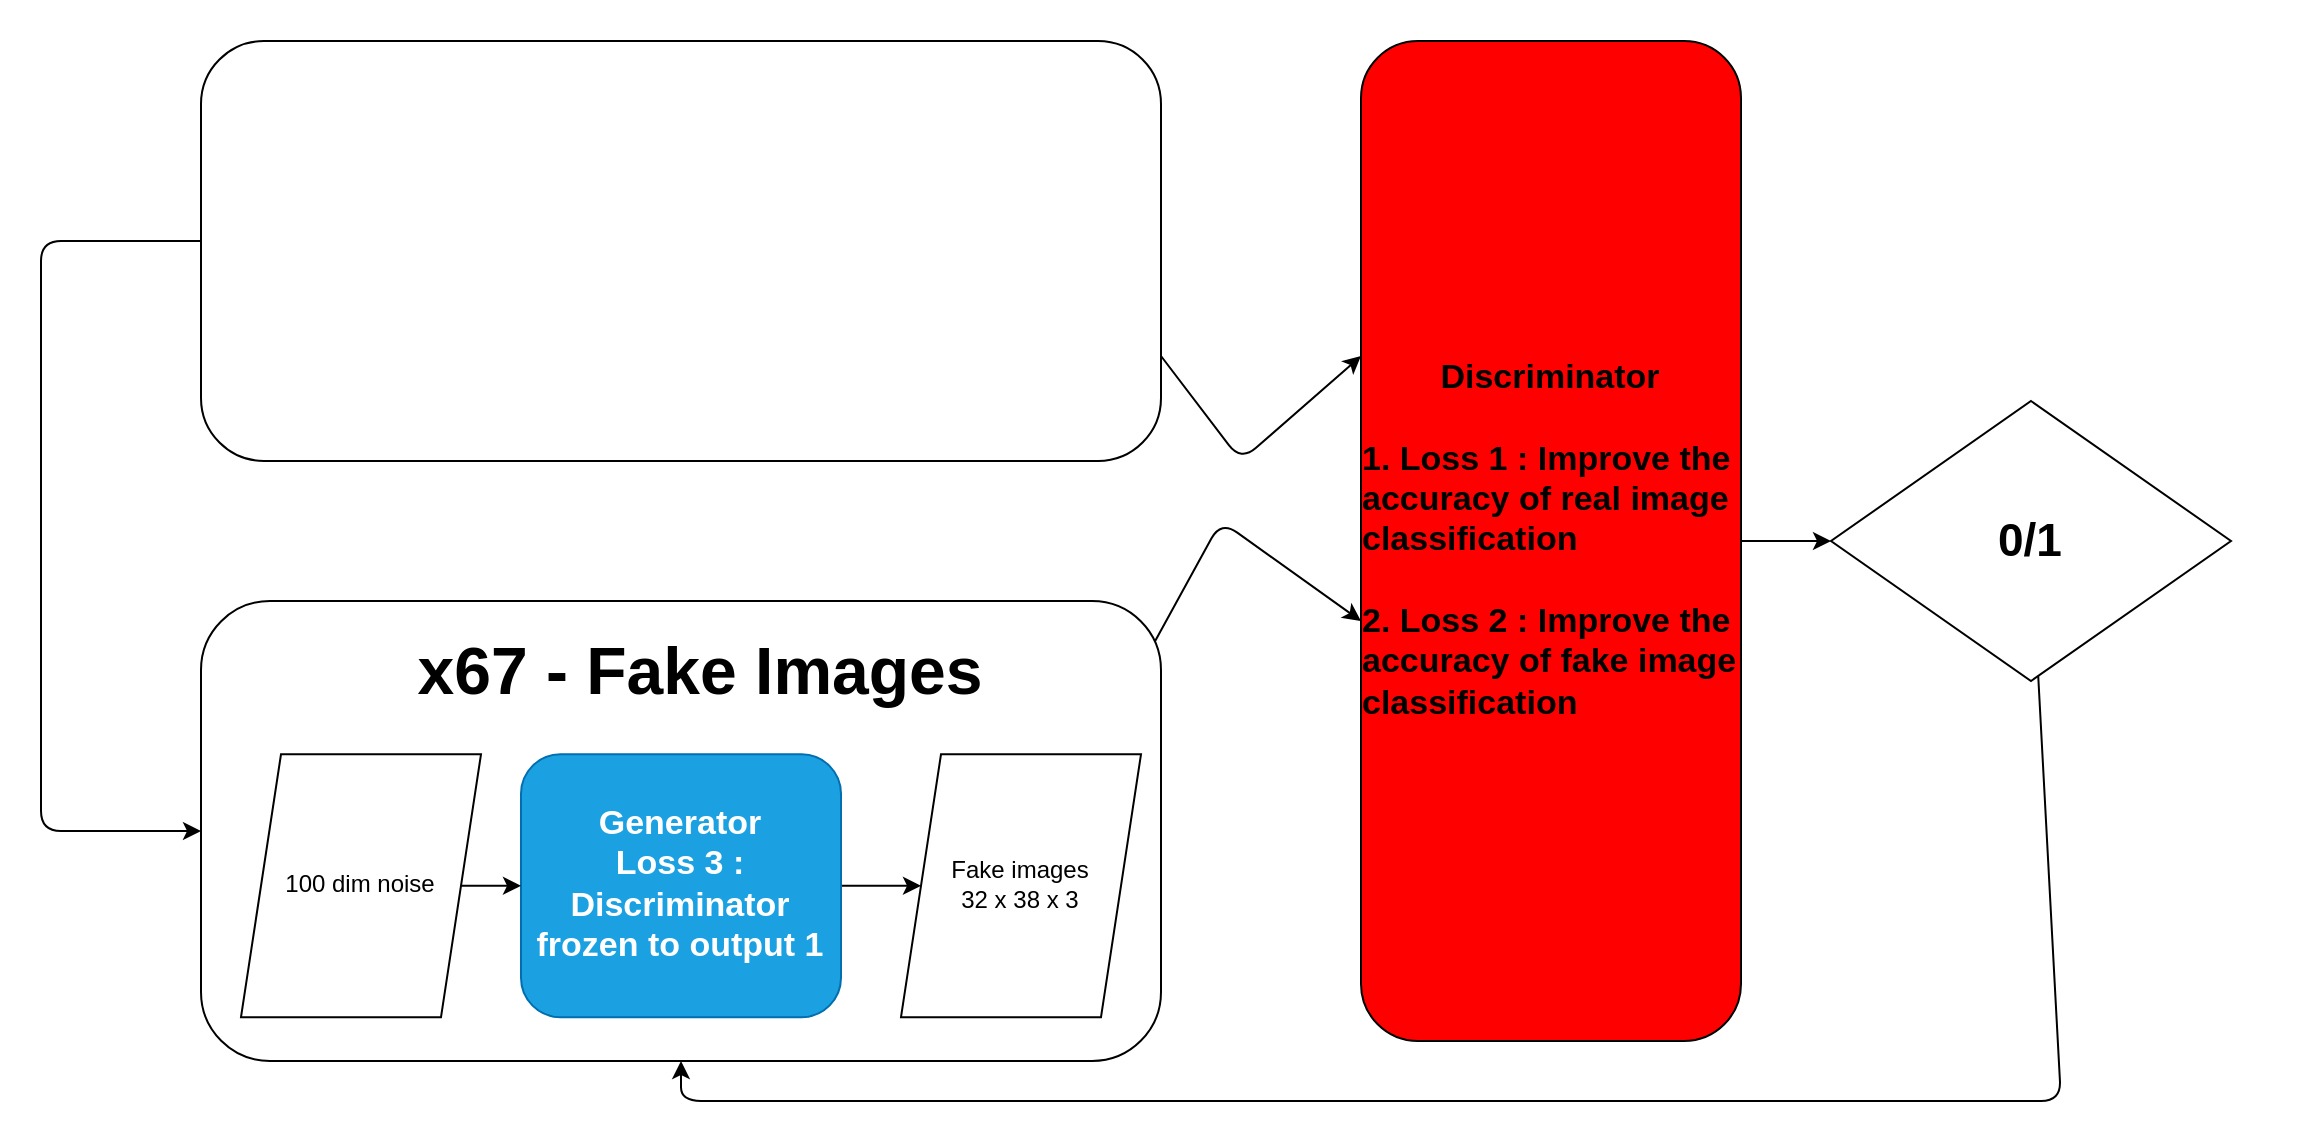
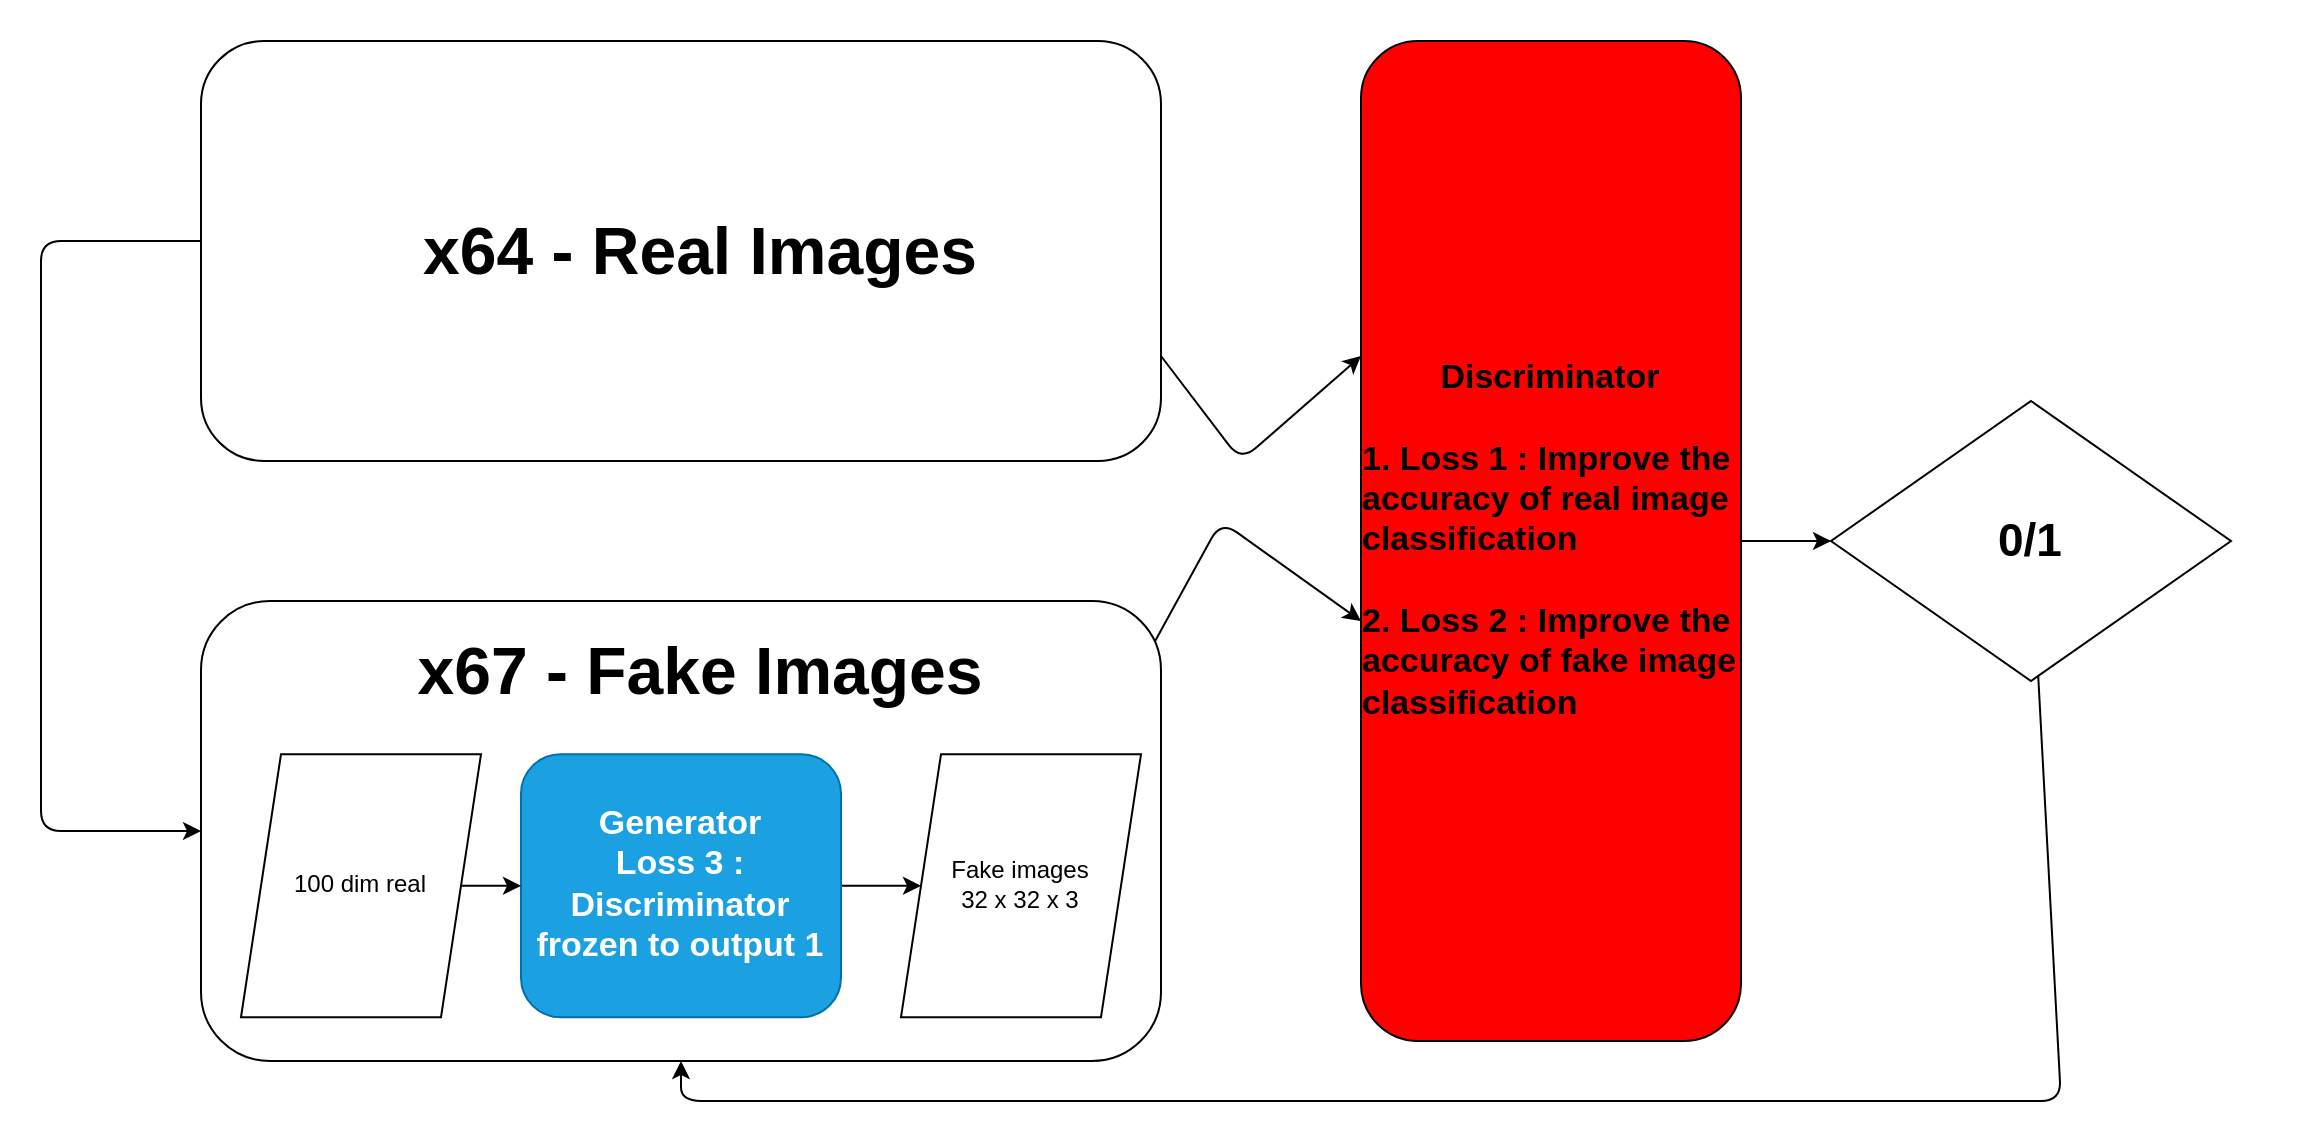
none -> (701, 251)
(361, 885) -> (361, 885)
(1021, 885) -> (1021, 885)
